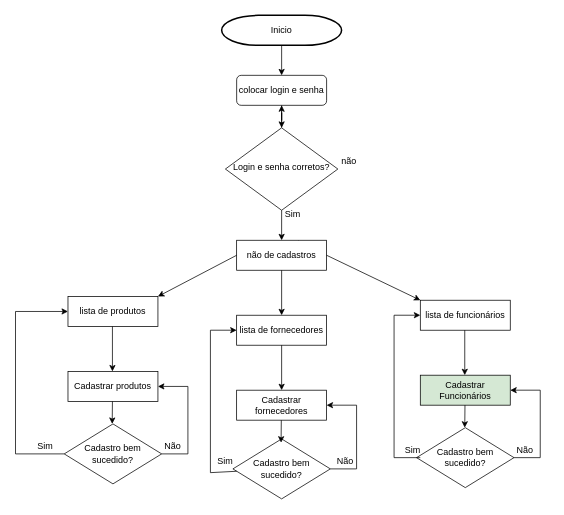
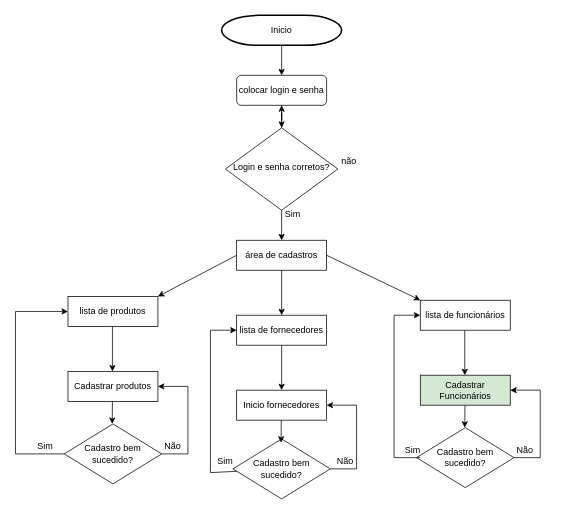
(282, 255) -> (282, 255)
(282, 405) -> (282, 405)
